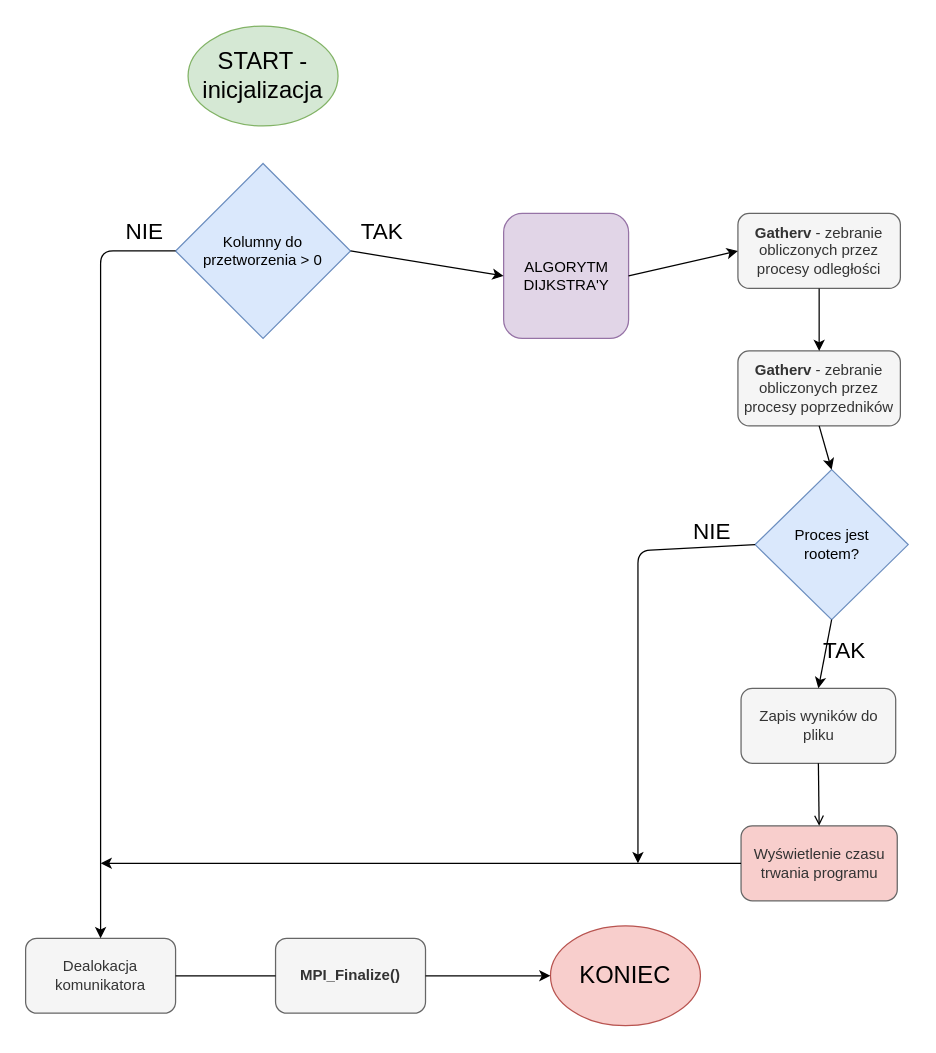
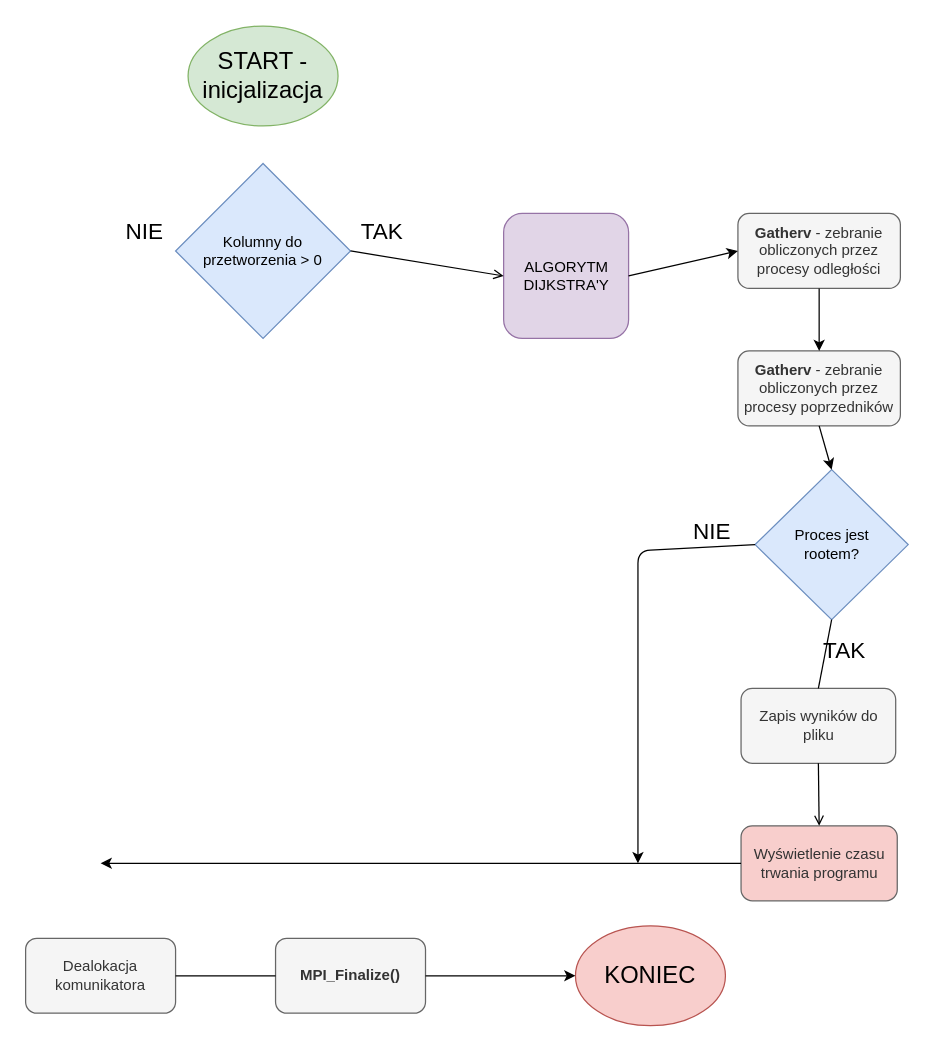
(494, 274) -> (496, 274)
(101, 555) -> none
(820, 678) -> (820, 681)
(626, 976) -> (651, 976)
